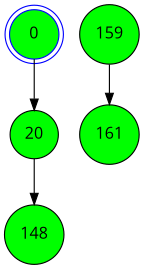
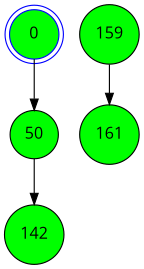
(34, 135) -> (34, 135)
(34, 235) -> (34, 235)
